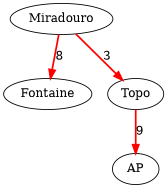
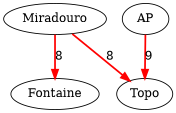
(107, 56) -> (110, 56)
(136, 127) -> (145, 52)
